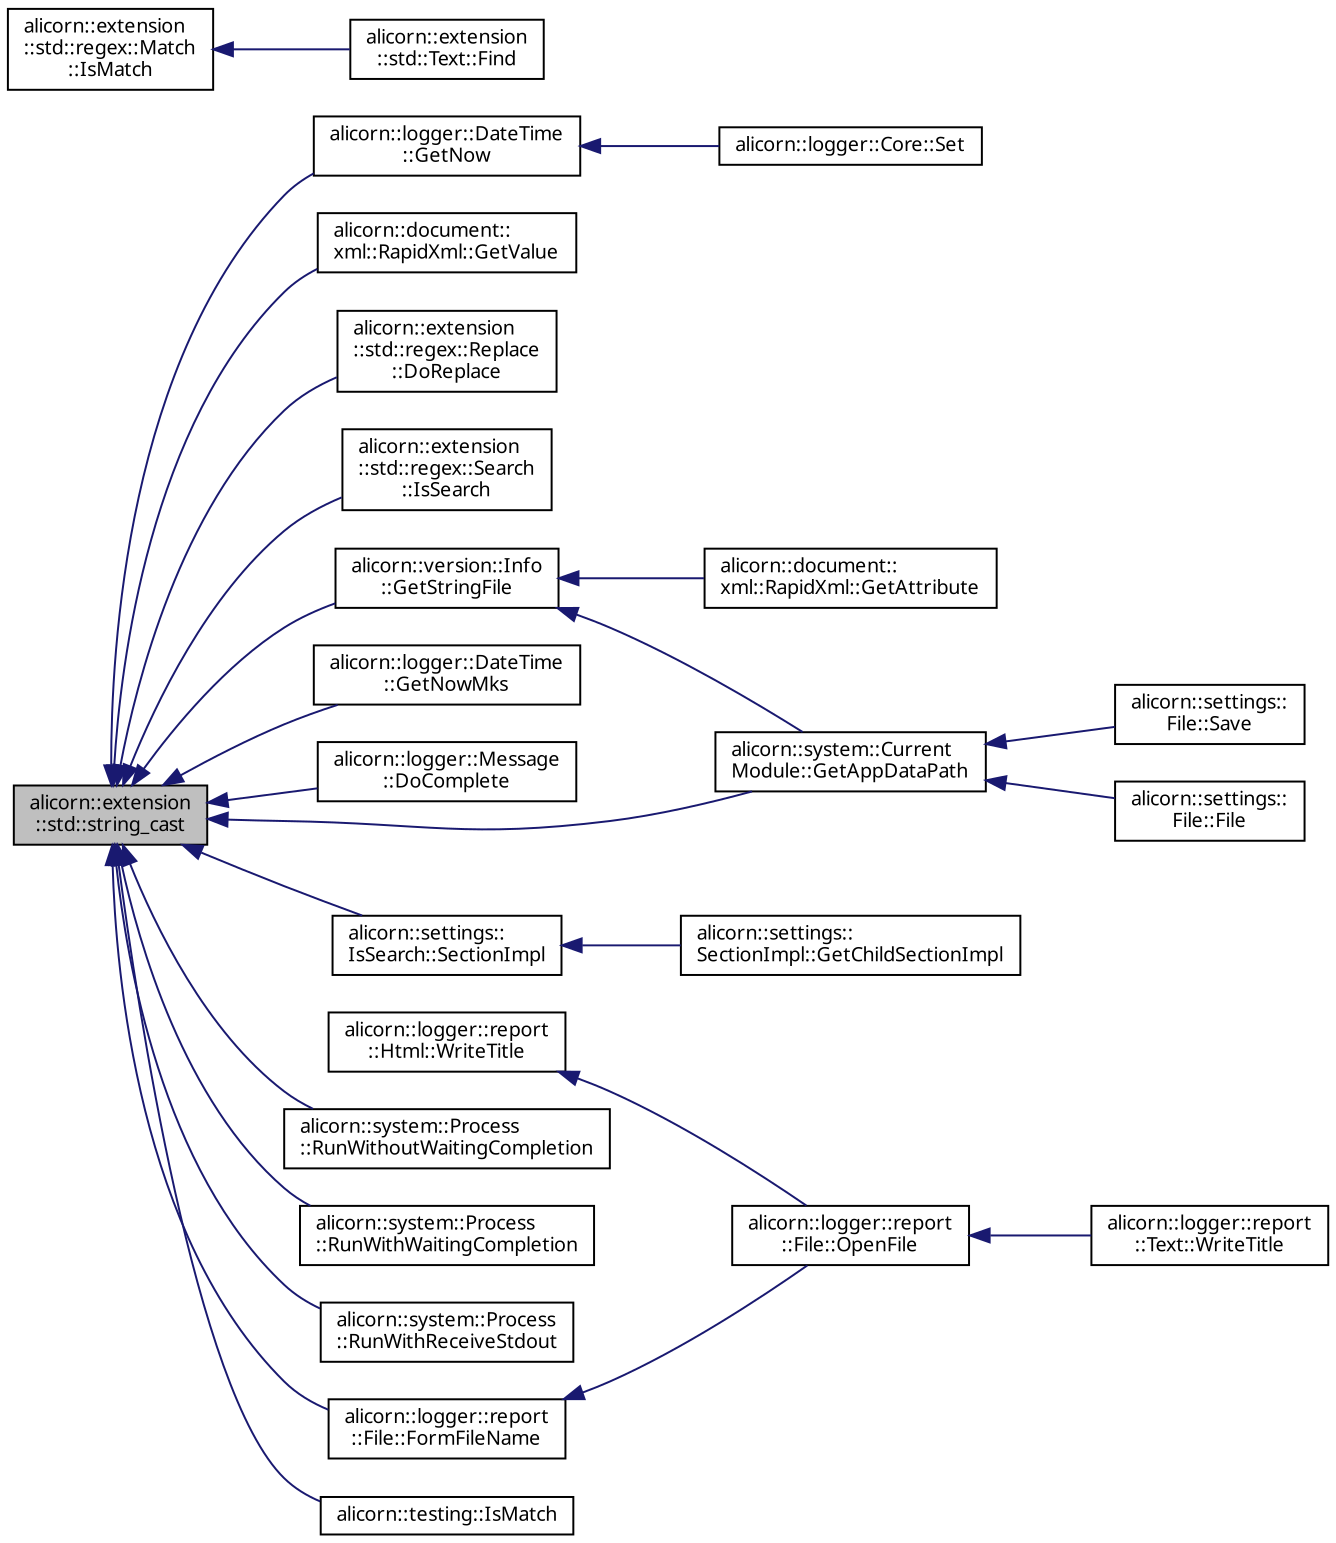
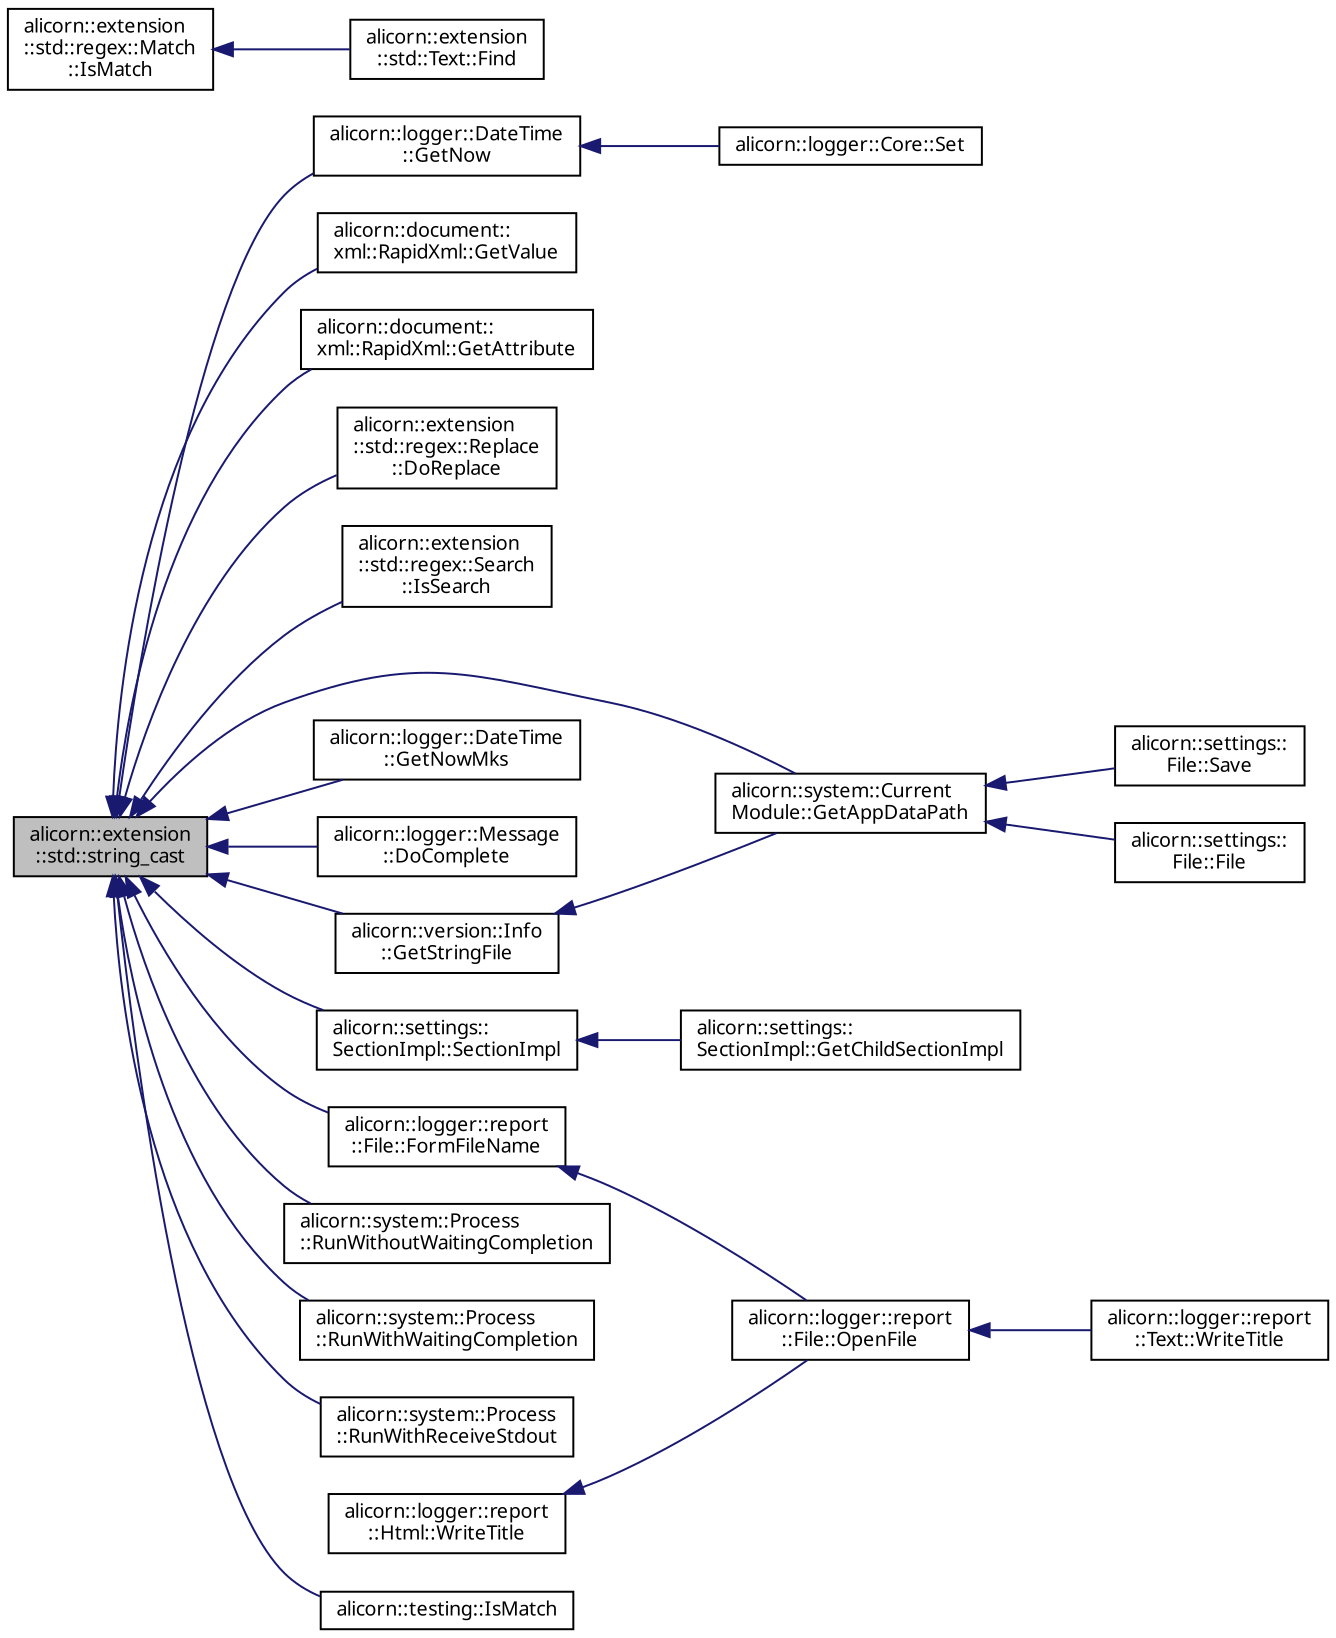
(641, 578) -> (174, 563)
(447, 945) -> (447, 1040)
